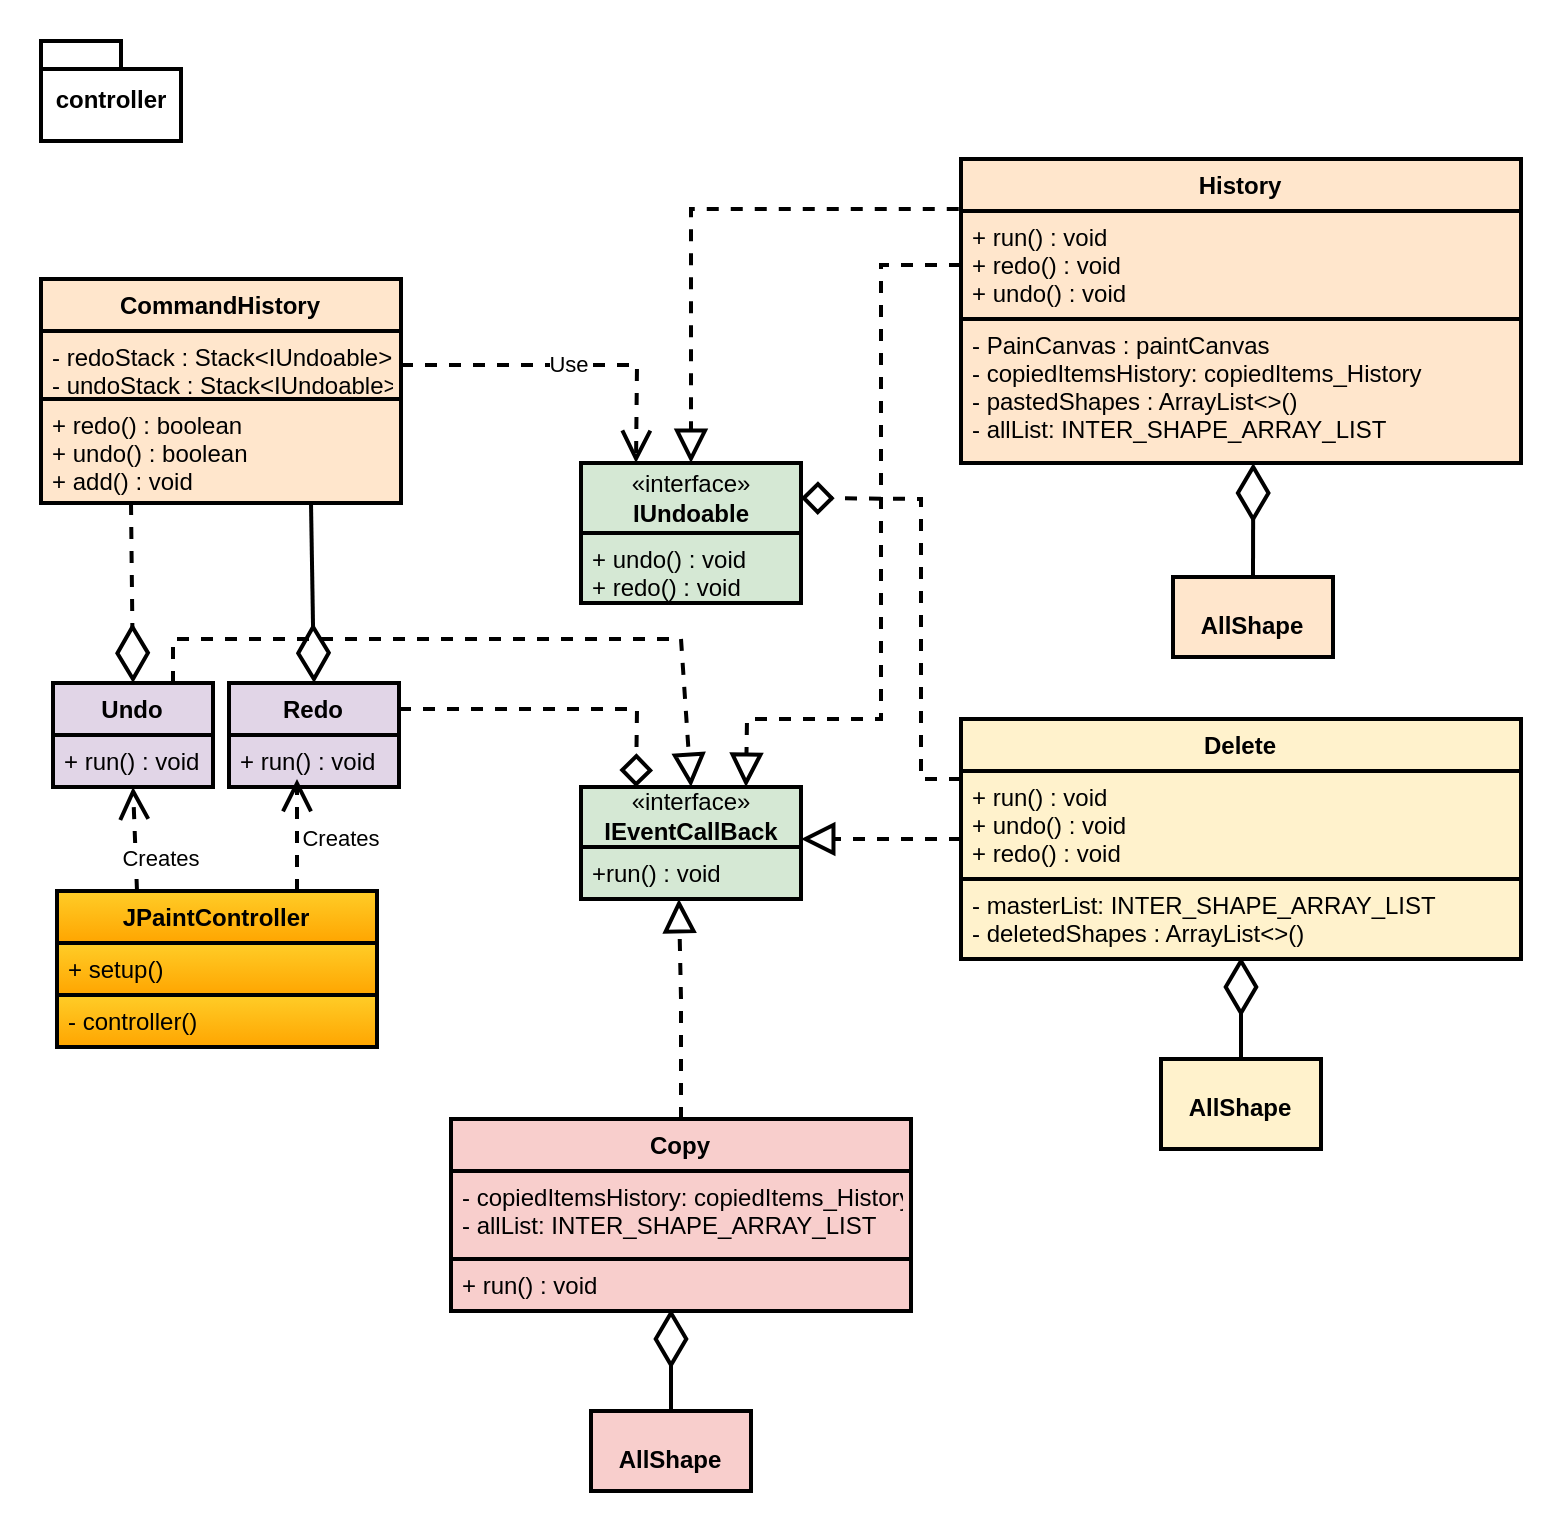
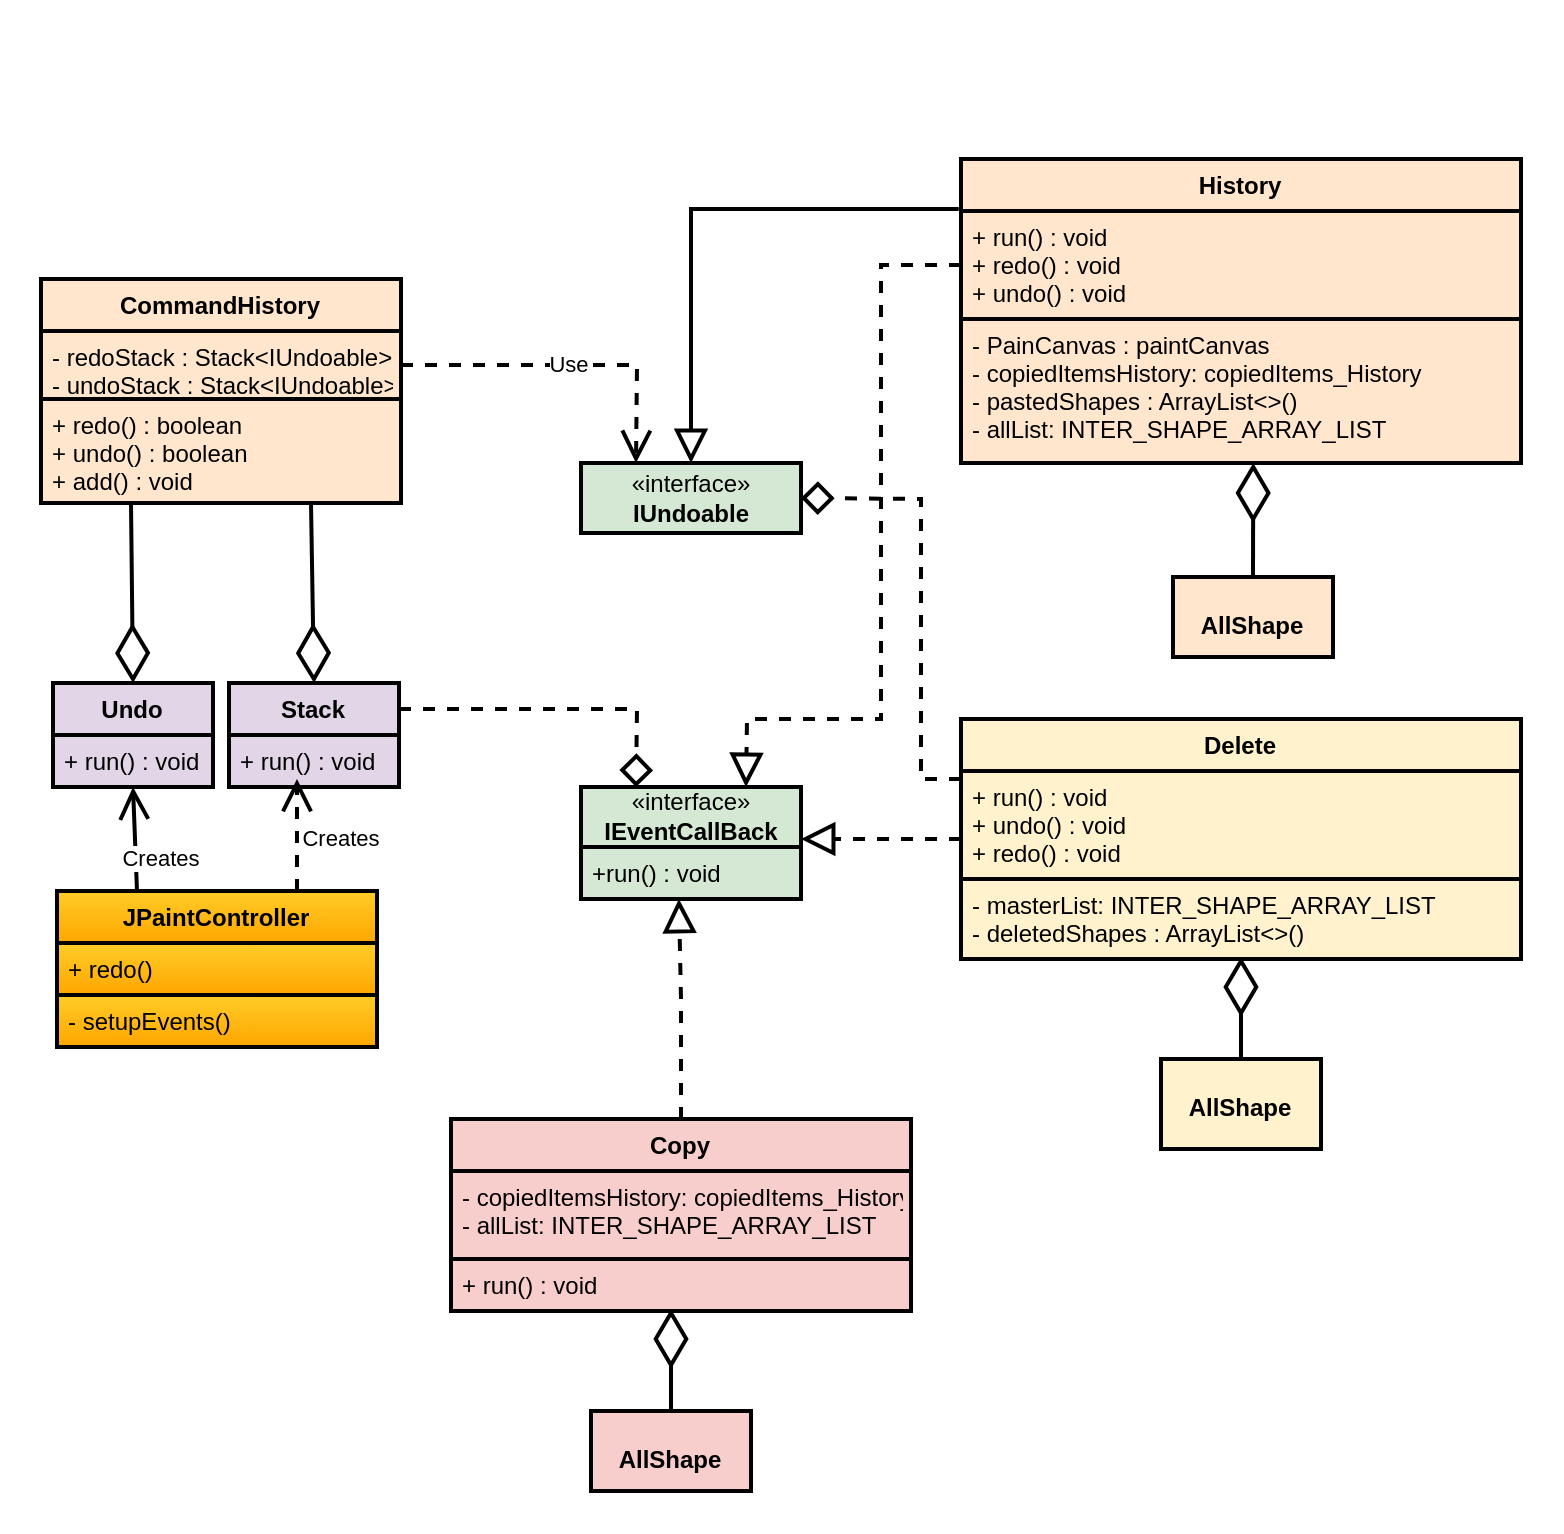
(111, 91) -> none
(941, 209) -> (941, 209)
(131, 520) -> (131, 520)
(691, 568) -> none
(677, 639) -> none
(313, 710) -> (313, 710)
(134, 825) -> (134, 825)
(125, 970) -> (119, 970)
(153, 1022) -> (166, 1022)
